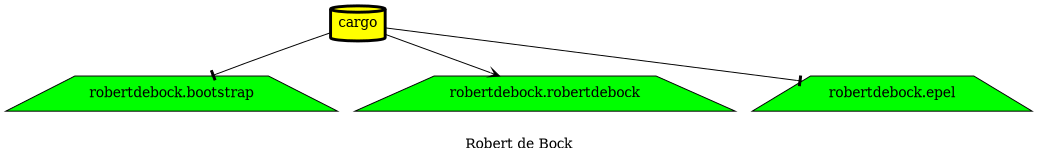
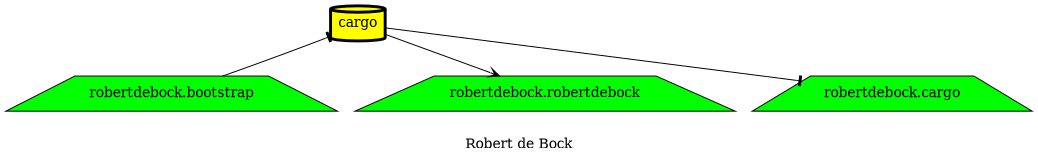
(273, 53) -> (274, 57)
(892, 94) -> (892, 94)
